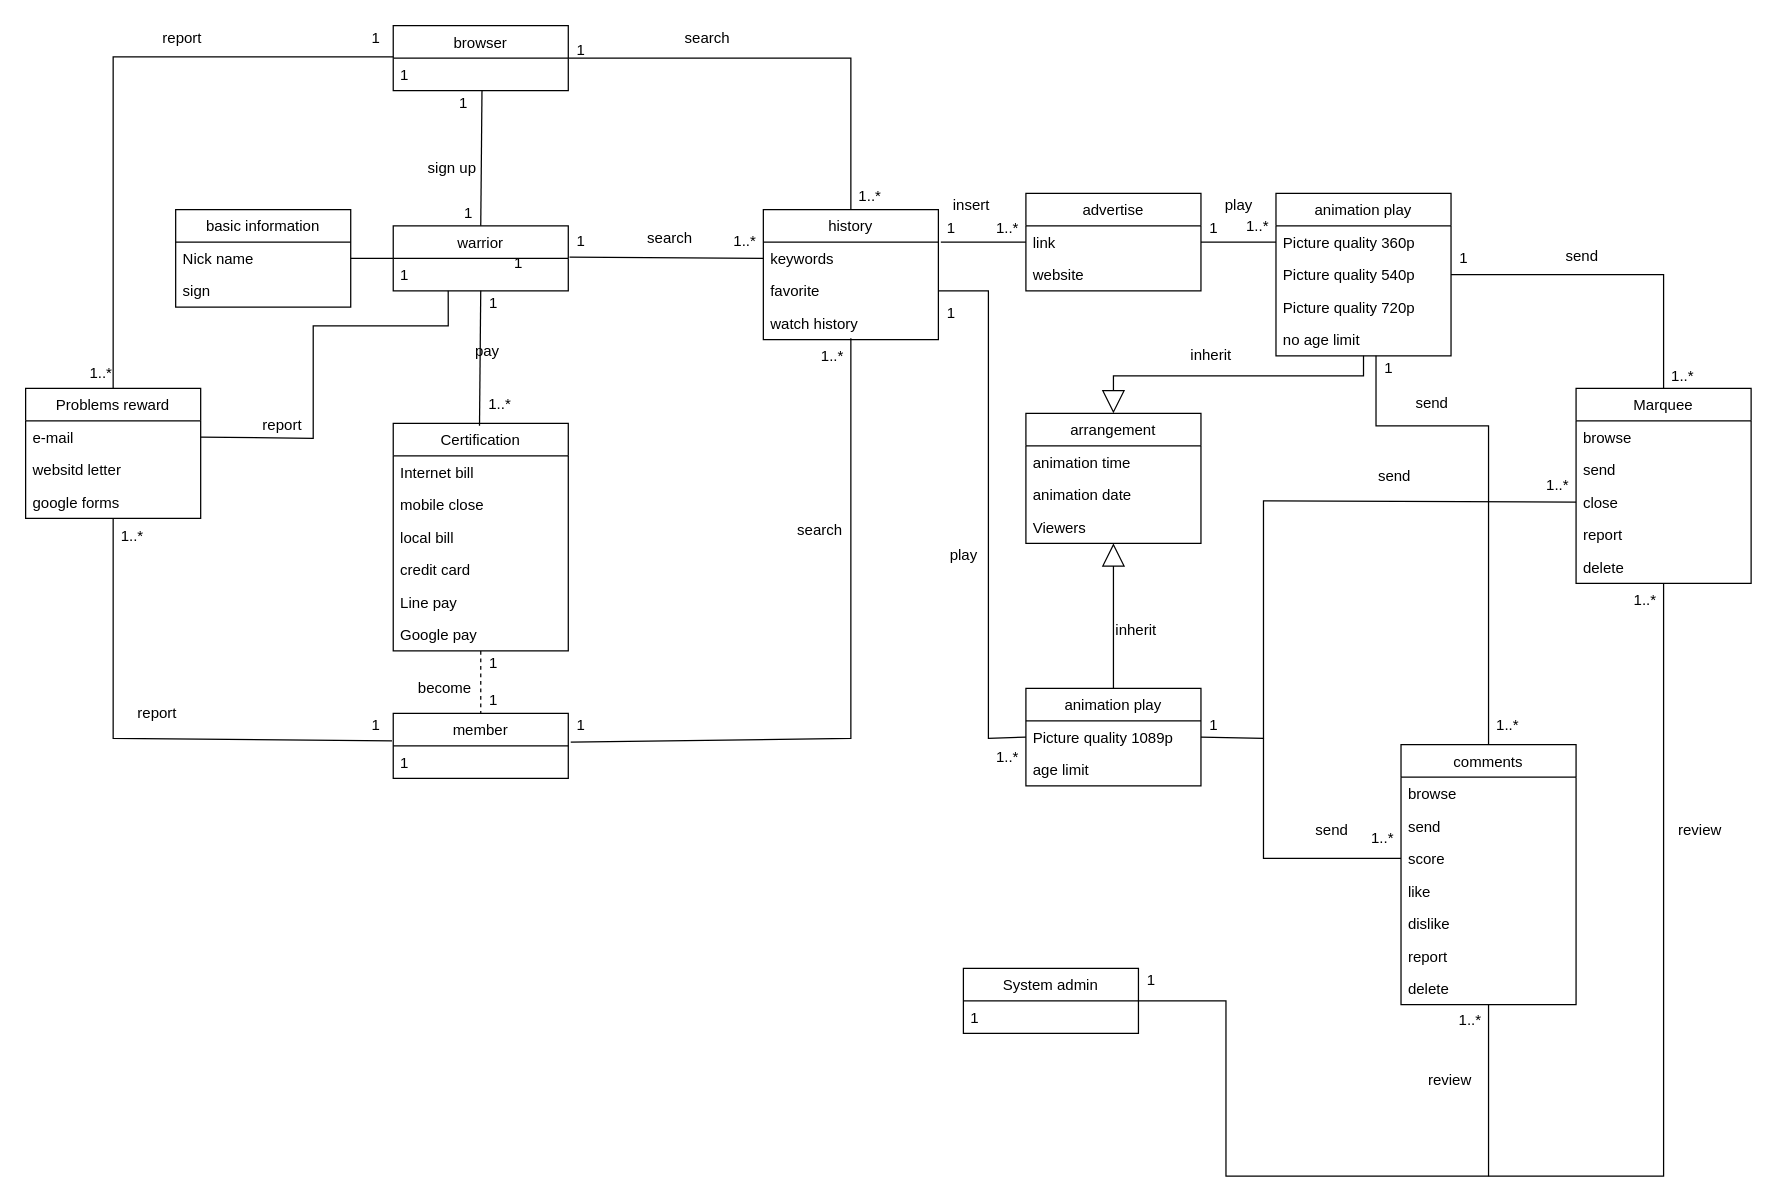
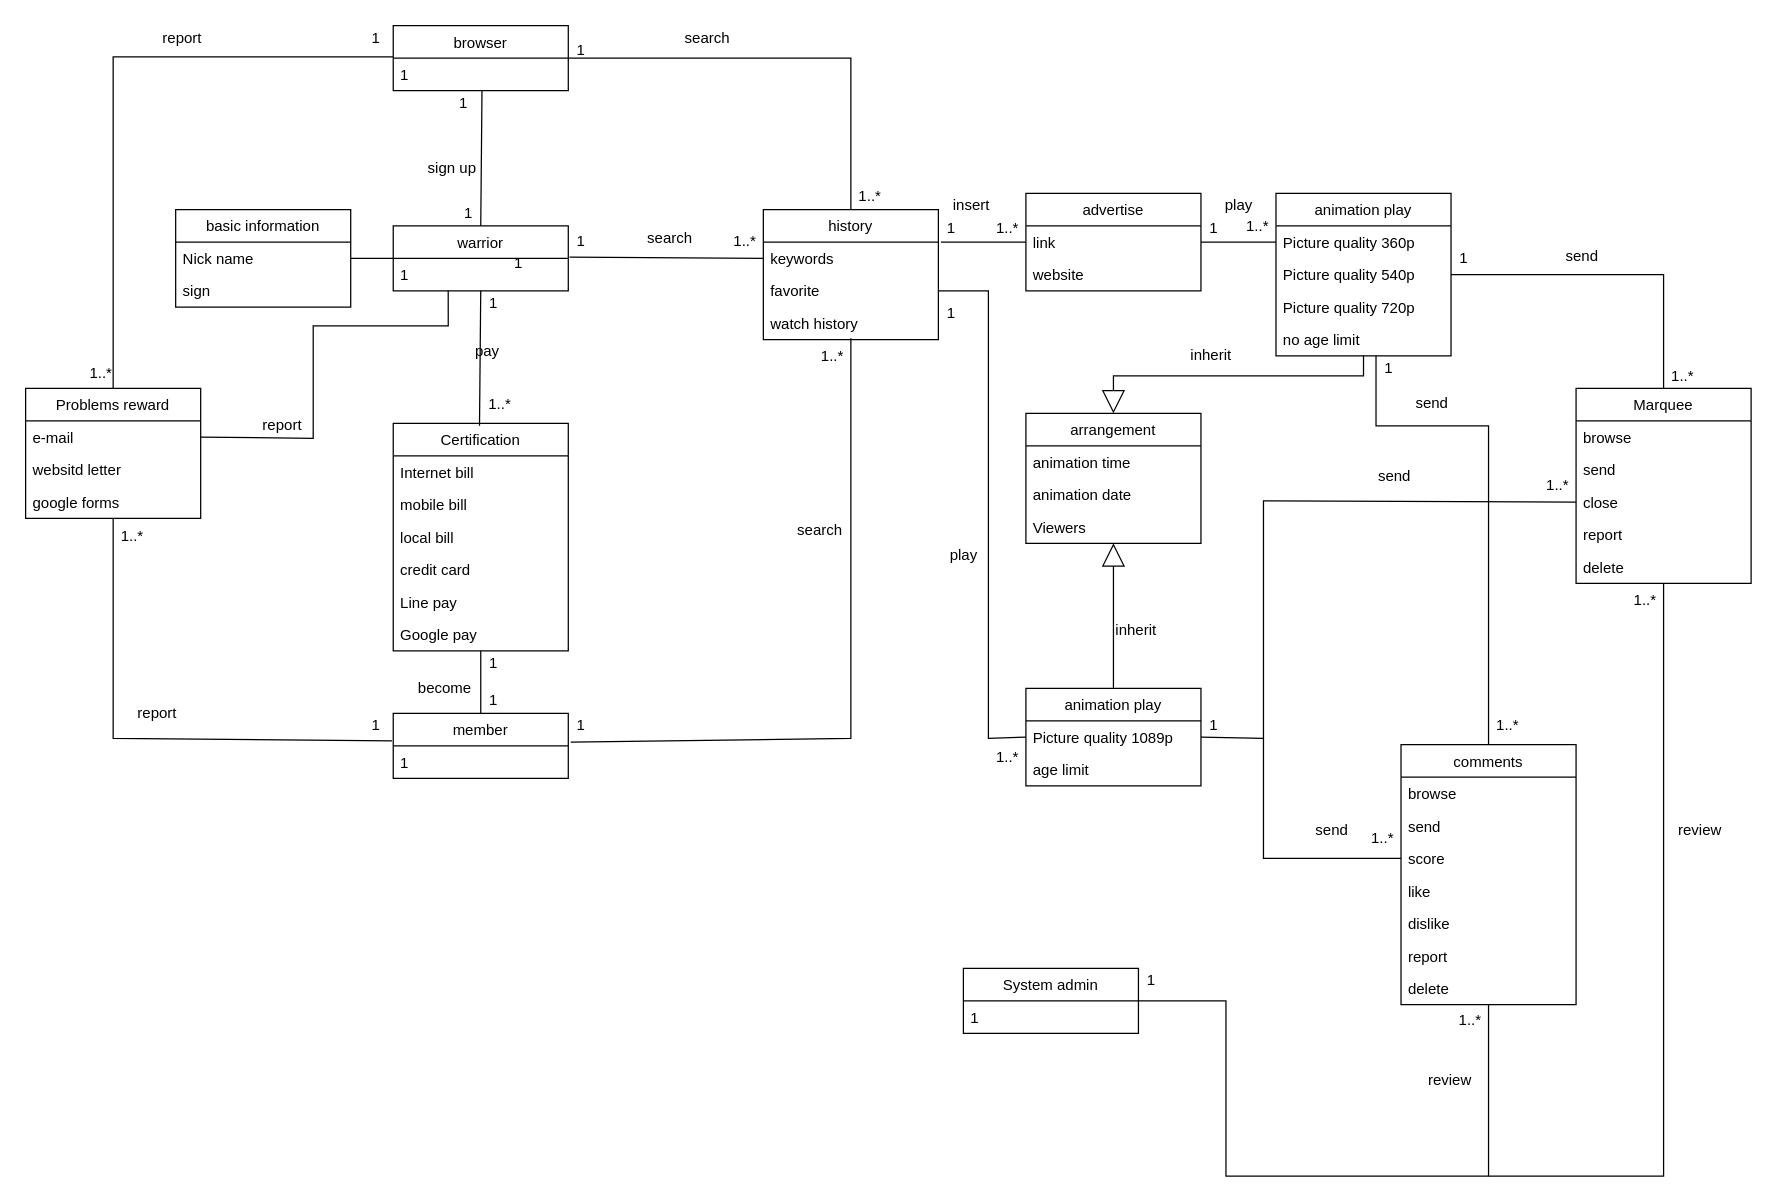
(443, 505) -> (435, 505)
(481, 682) -> (481, 682)
